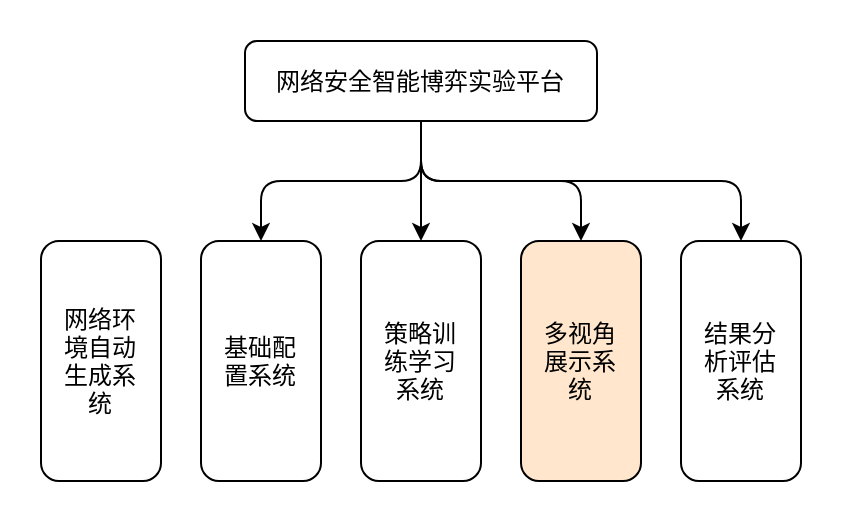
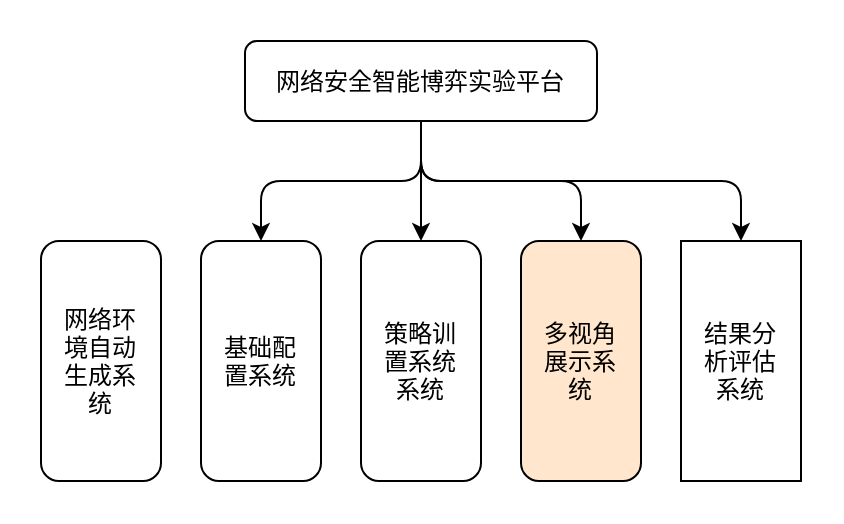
(420, 334) -> (420, 334)
(741, 361) -> (741, 361)
